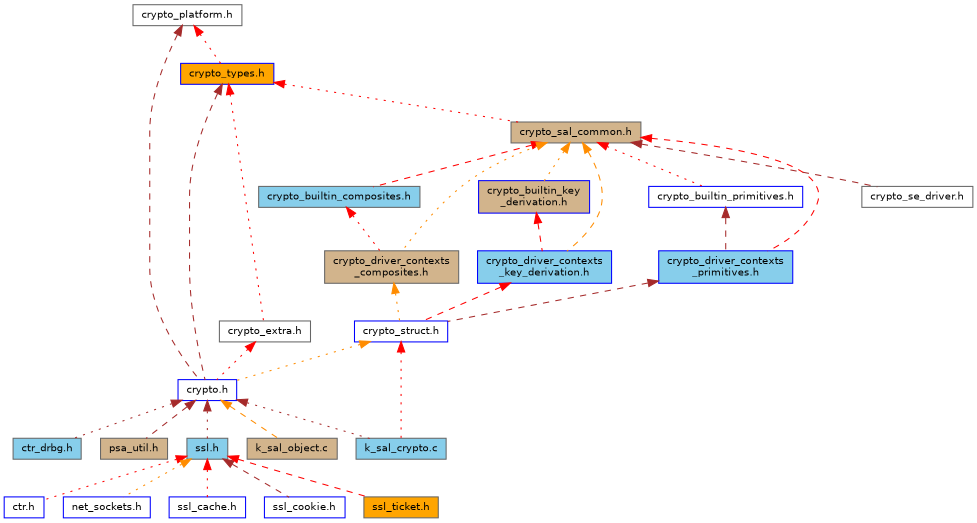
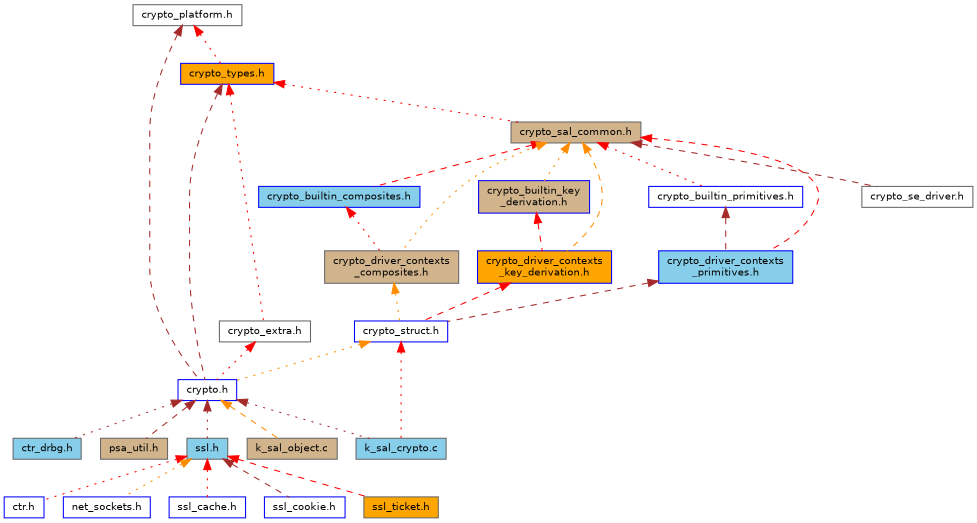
(339, 197) -> (339, 197)
(545, 267) -> (545, 267)
